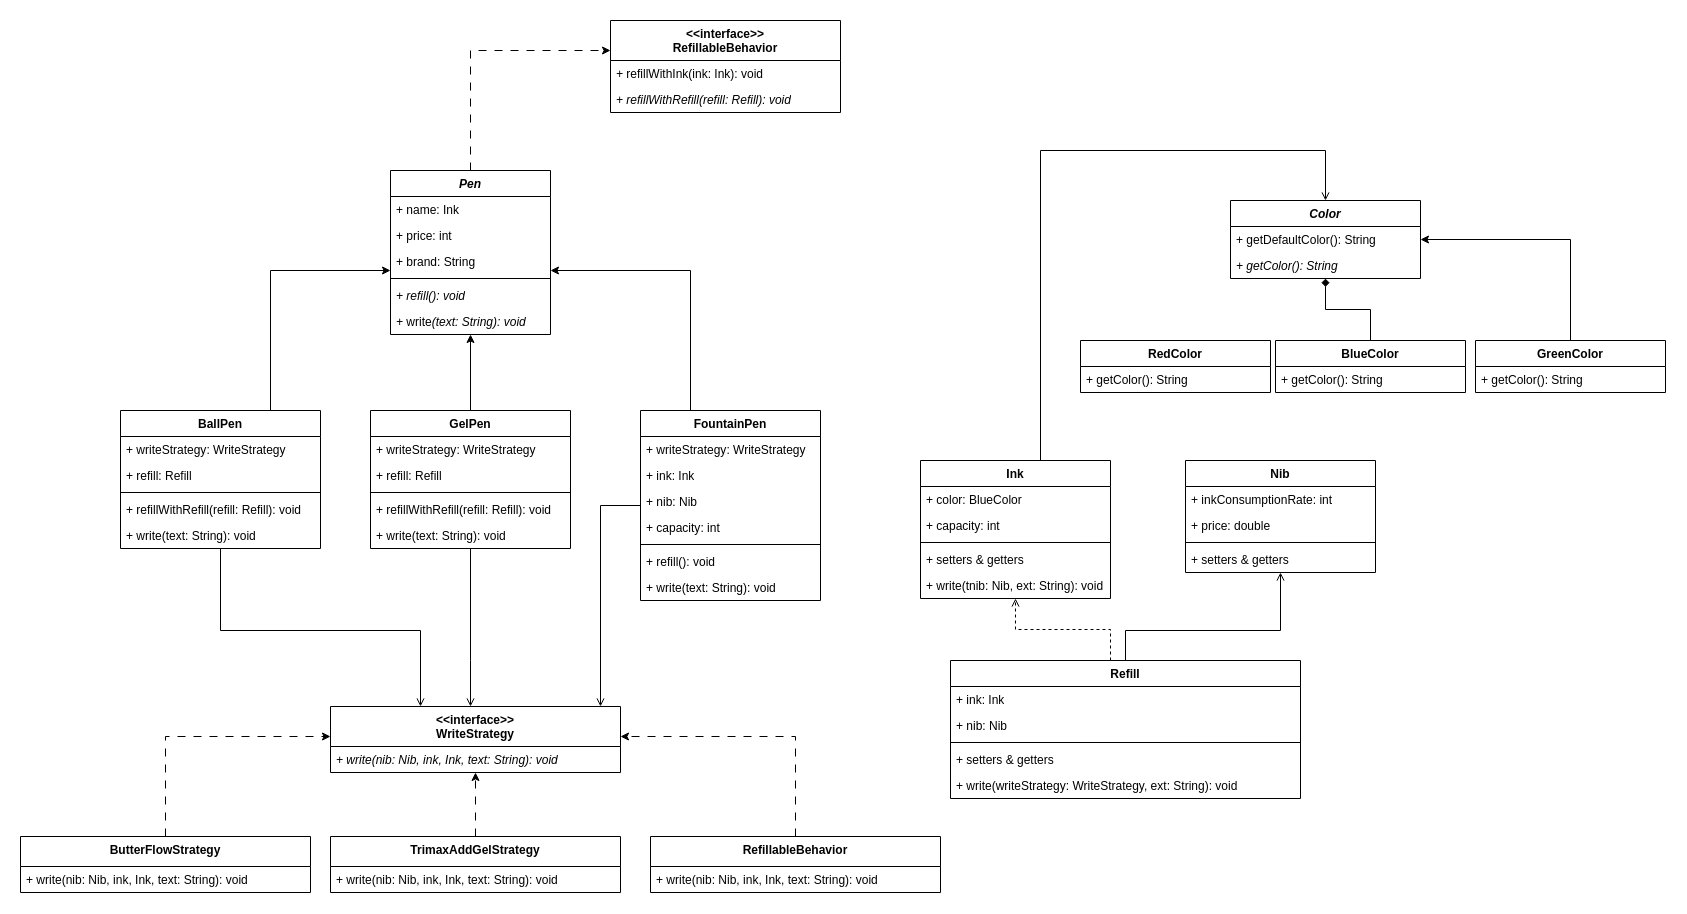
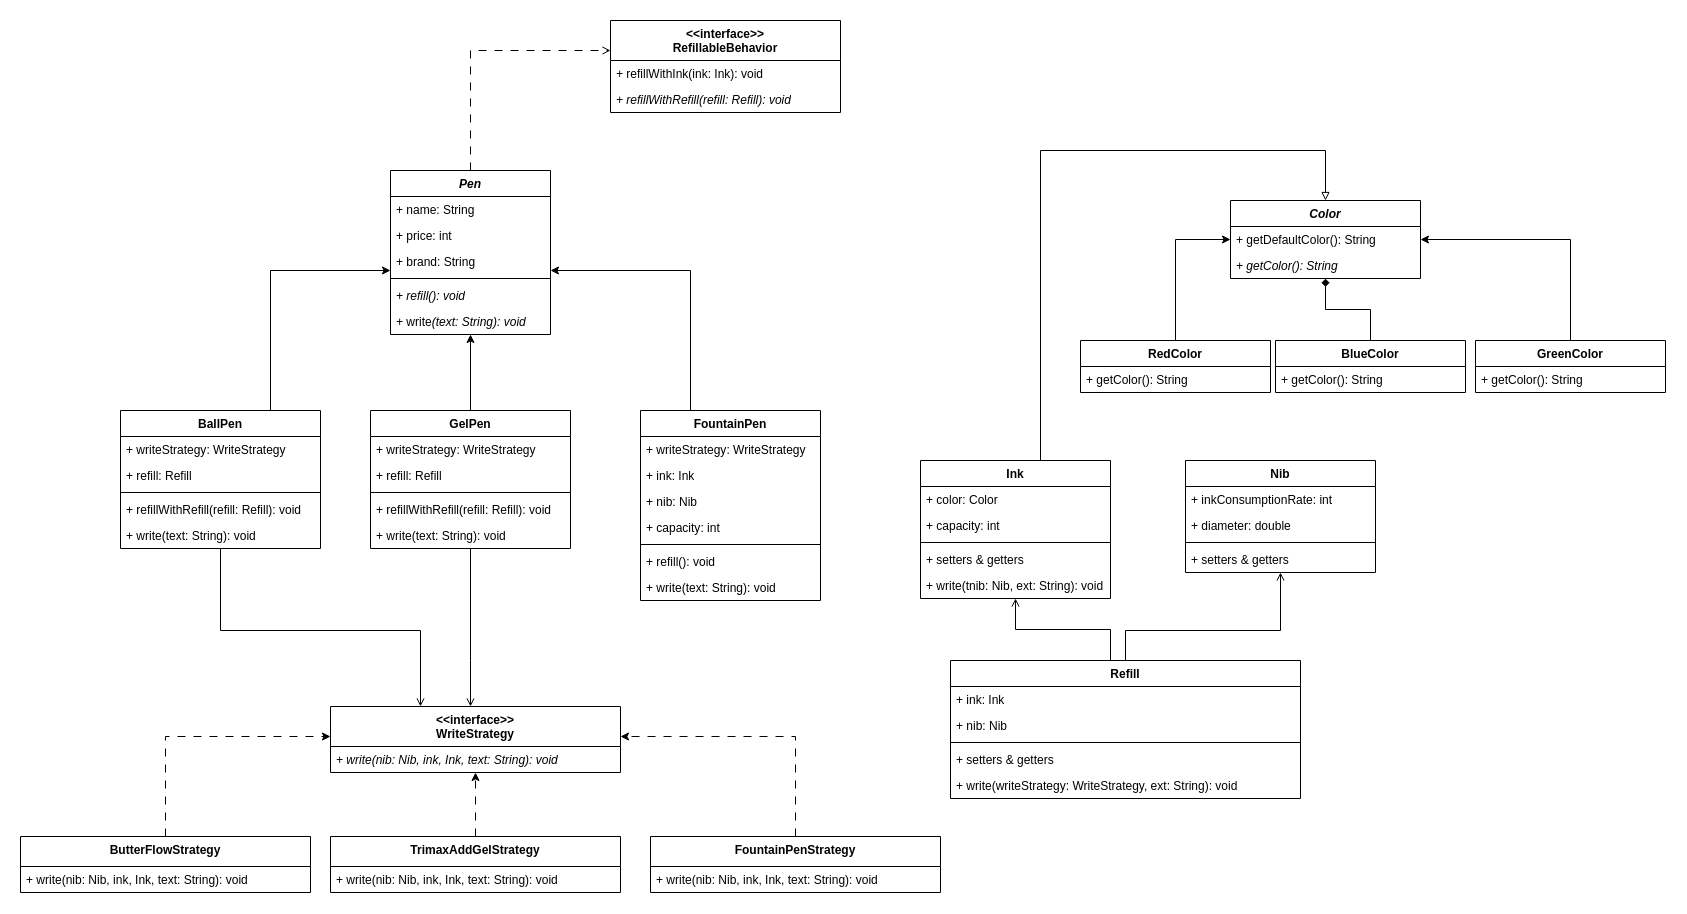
(602, 51) -> (604, 51)
(1326, 194) -> (1326, 191)
(429, 211) -> (437, 211)
none -> (1176, 267)
(978, 501) -> (966, 501)
(1234, 527) -> (1244, 527)
(601, 586) -> none
(1064, 630) -> (1064, 630)
(796, 851) -> (796, 851)
